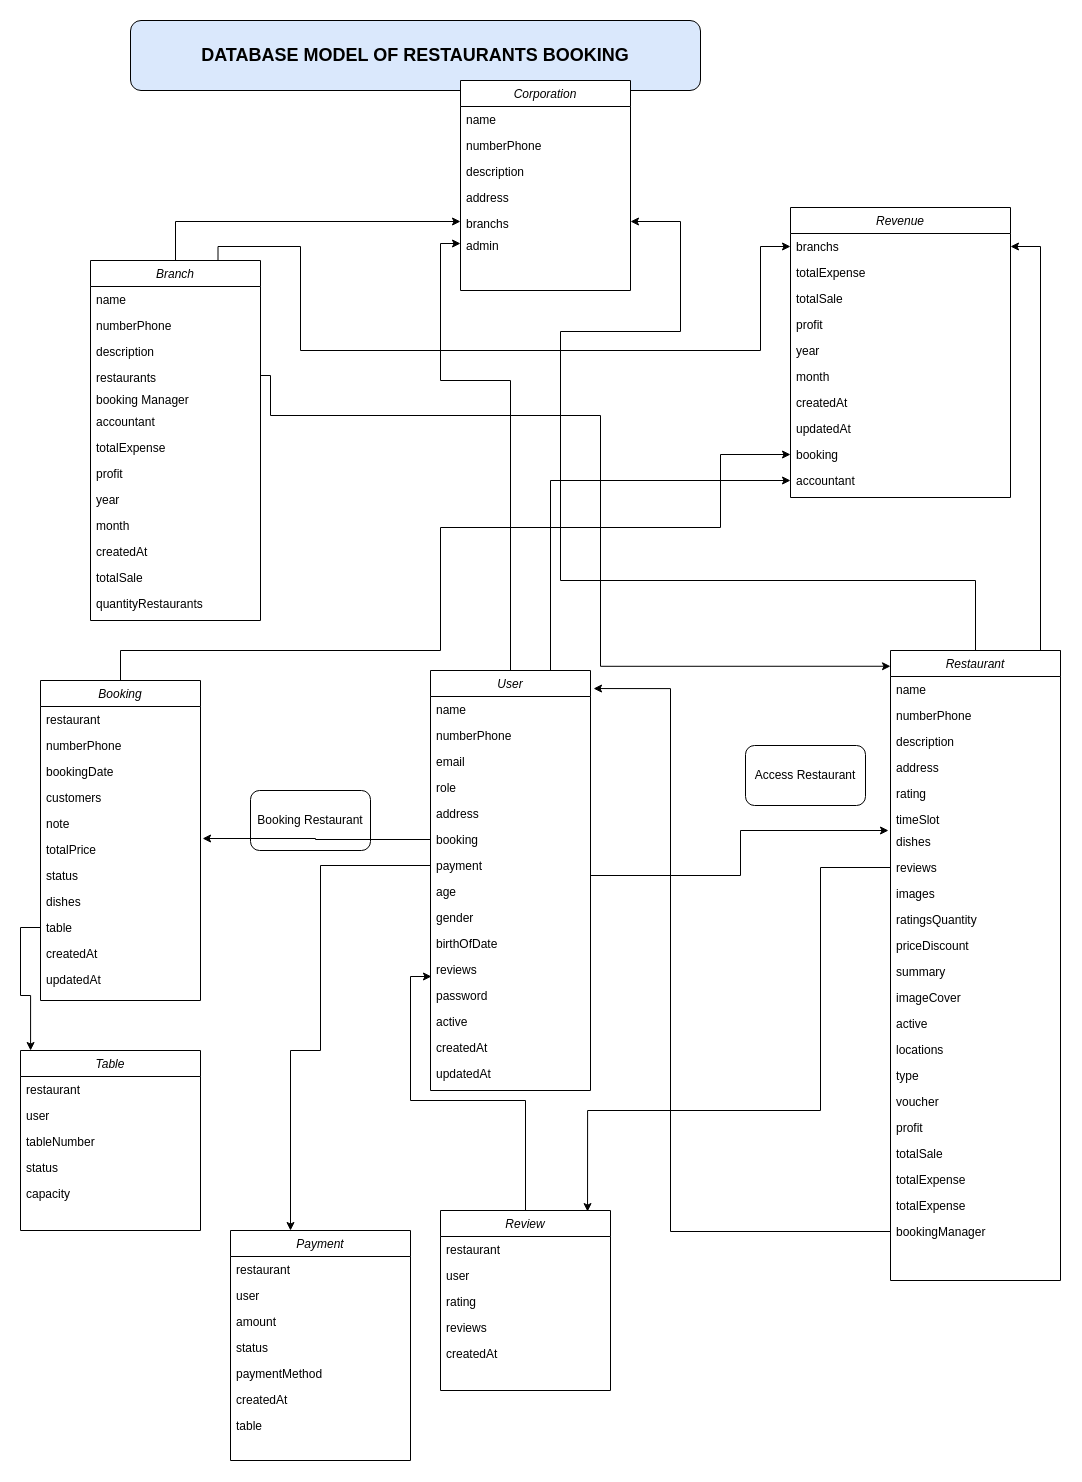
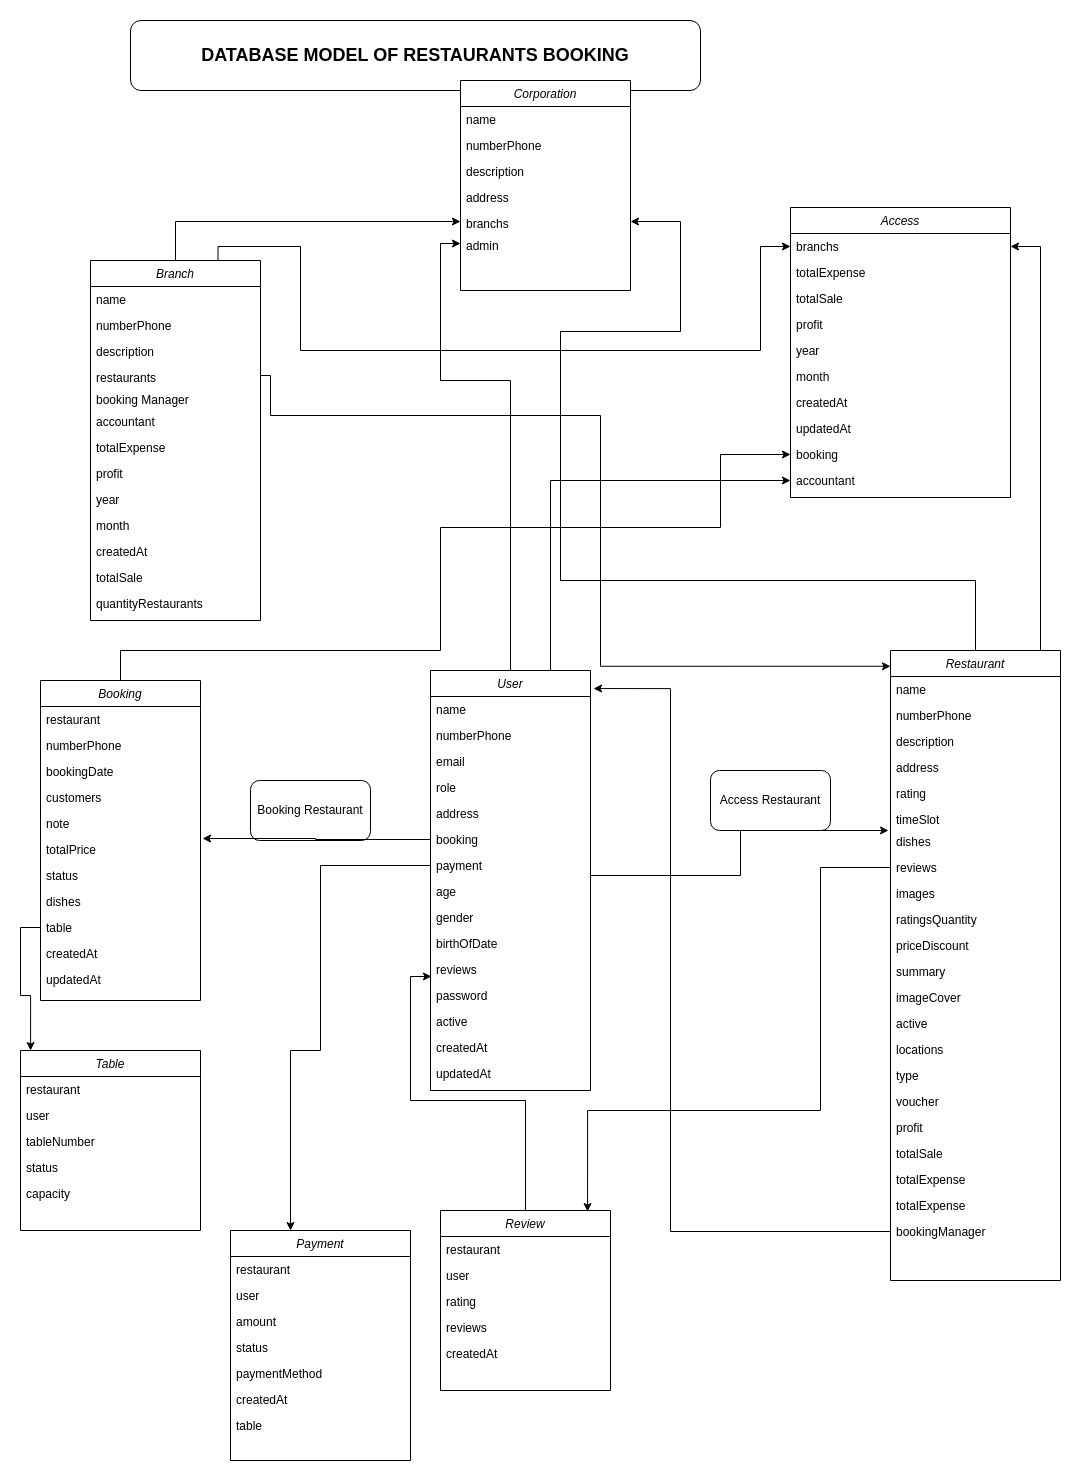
(416, 56) -> (416, 56)
(900, 221) -> (900, 221)
(806, 776) -> (771, 801)
(311, 821) -> (311, 811)
